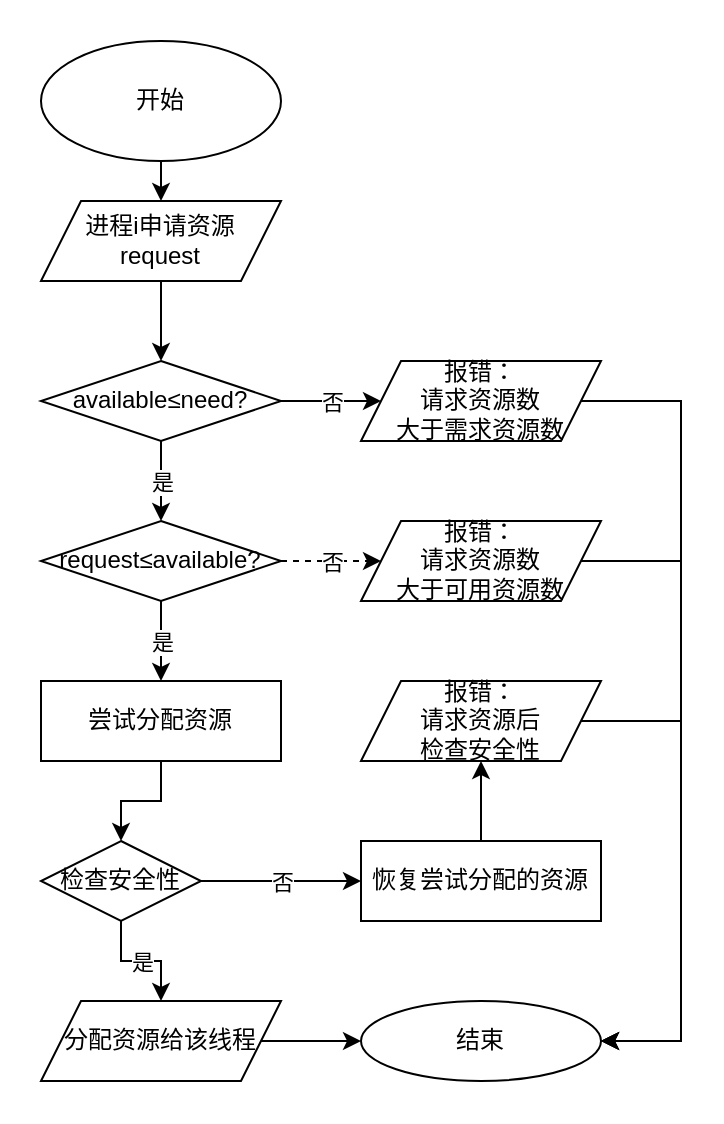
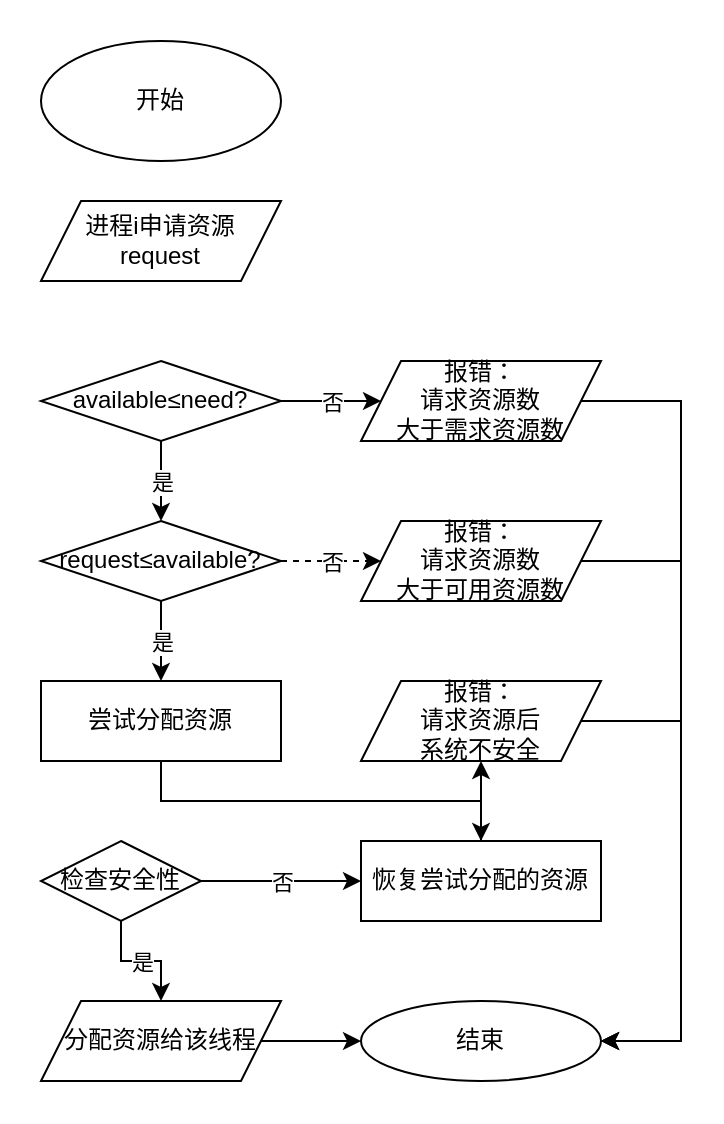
(161, 174) -> none
(161, 314) -> none
(481, 721) -> (481, 721)
(129, 801) -> (317, 801)
